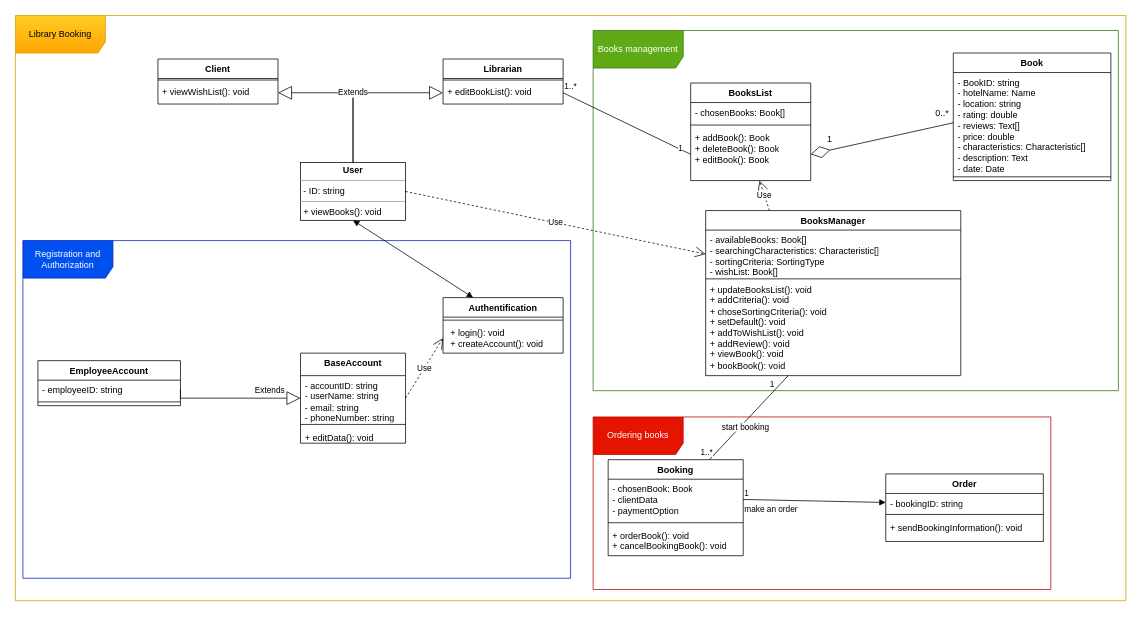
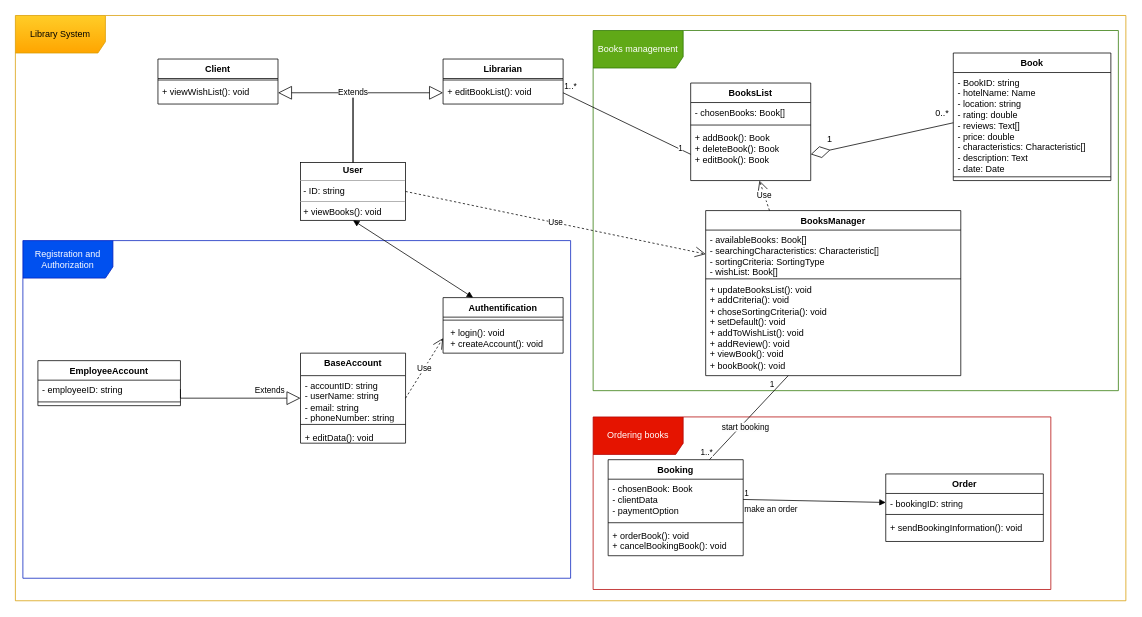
(60, 34) -> (60, 34)
